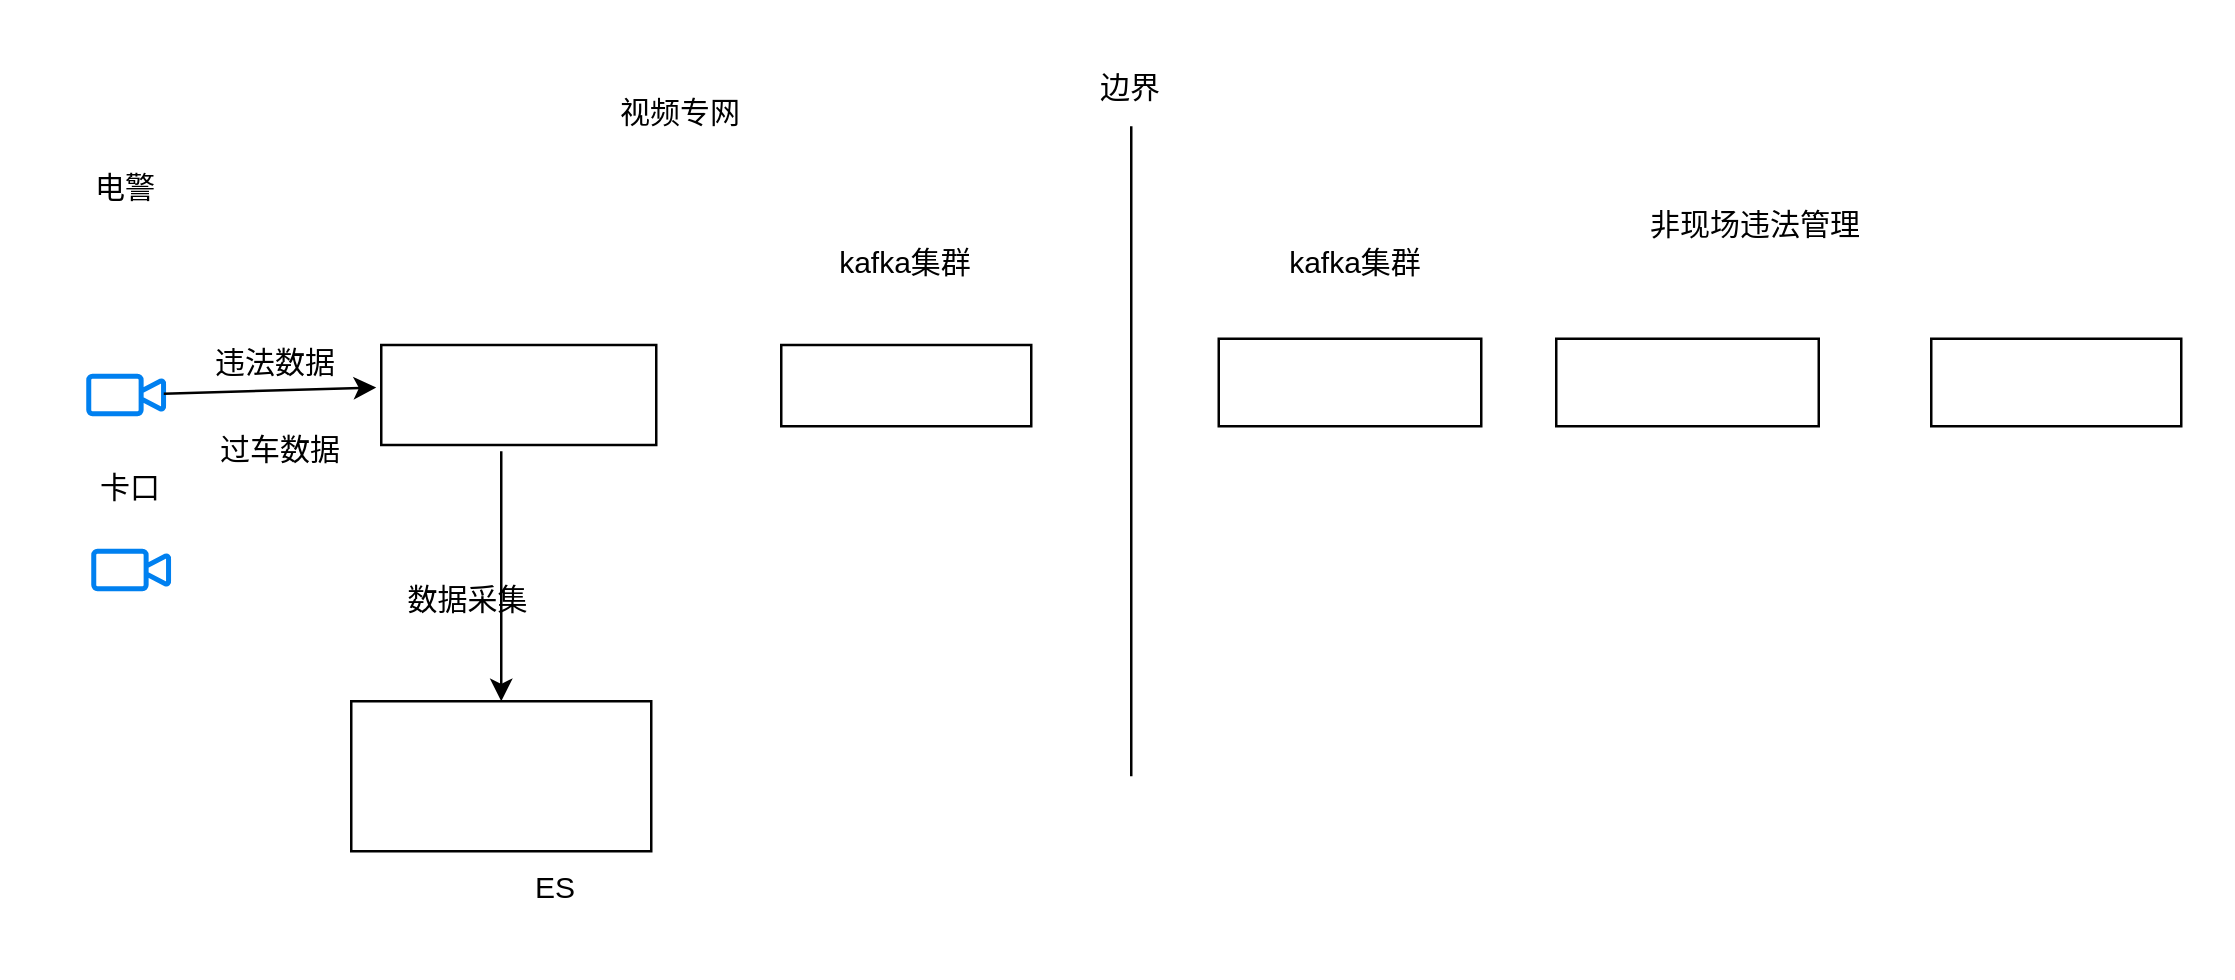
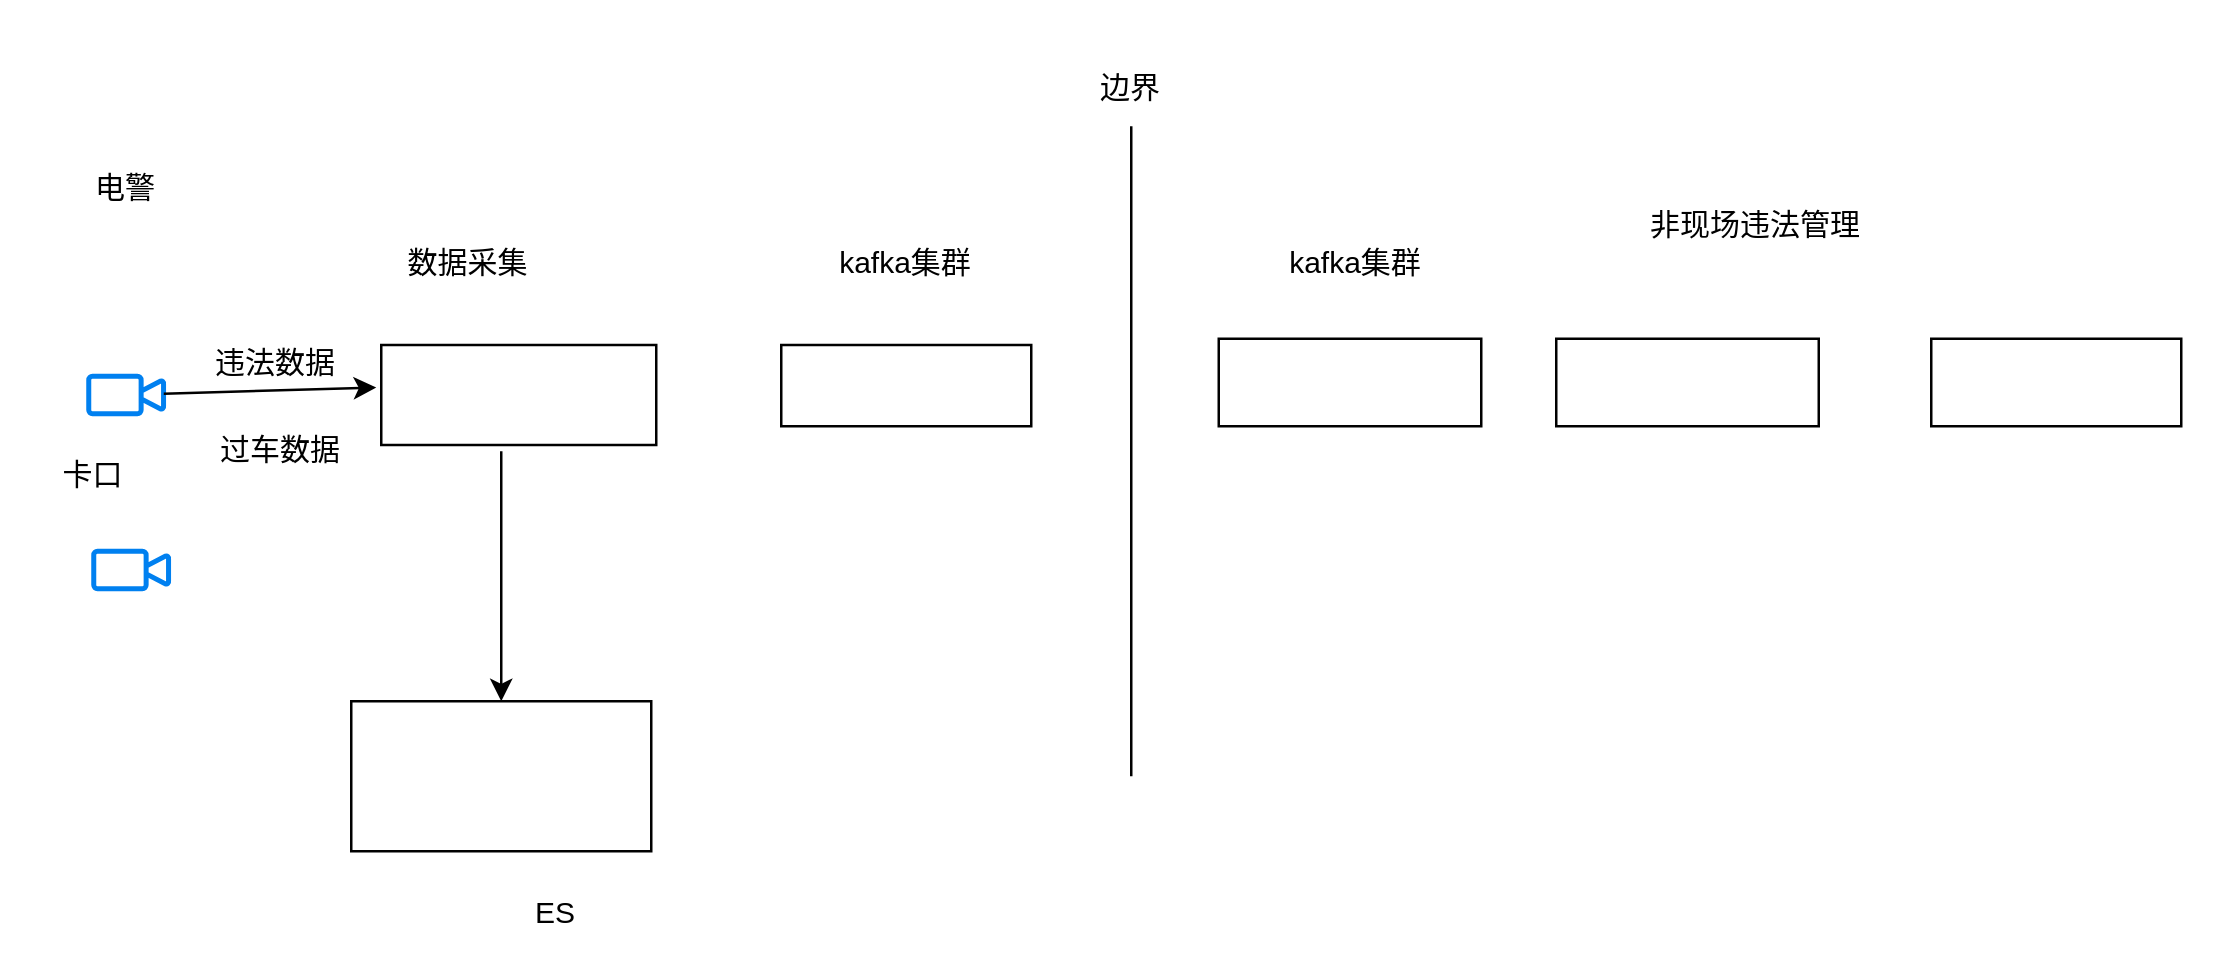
(681, 114) -> none
(131, 489) -> (94, 476)
(469, 601) -> (469, 264)
(556, 889) -> (556, 914)
